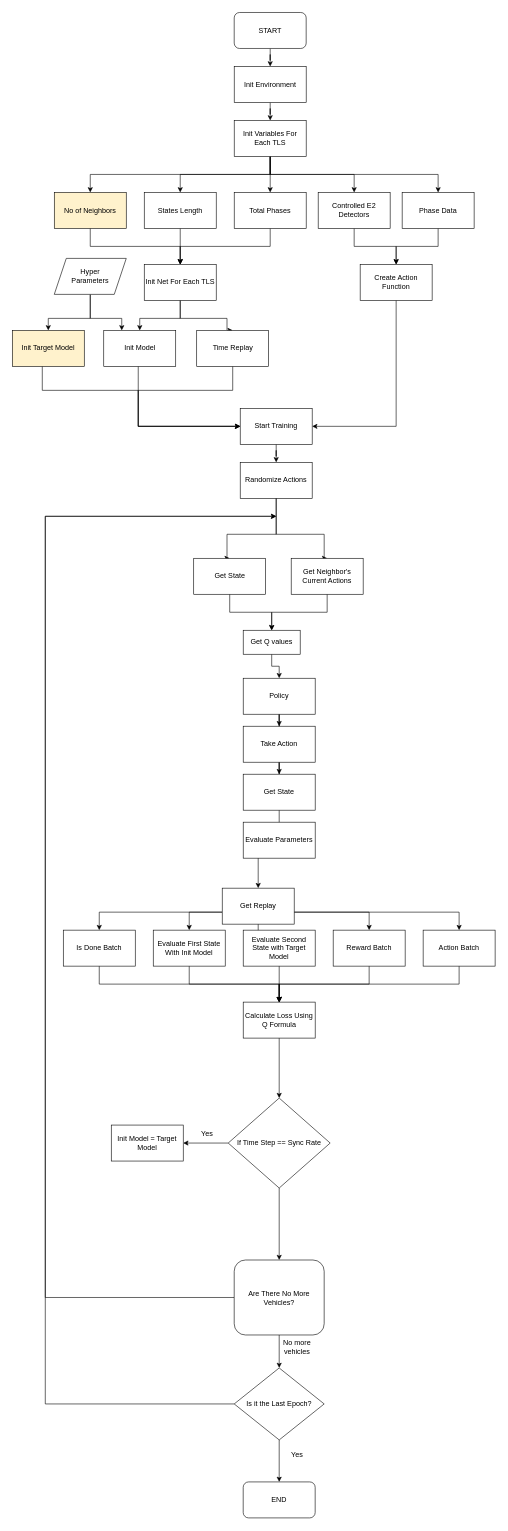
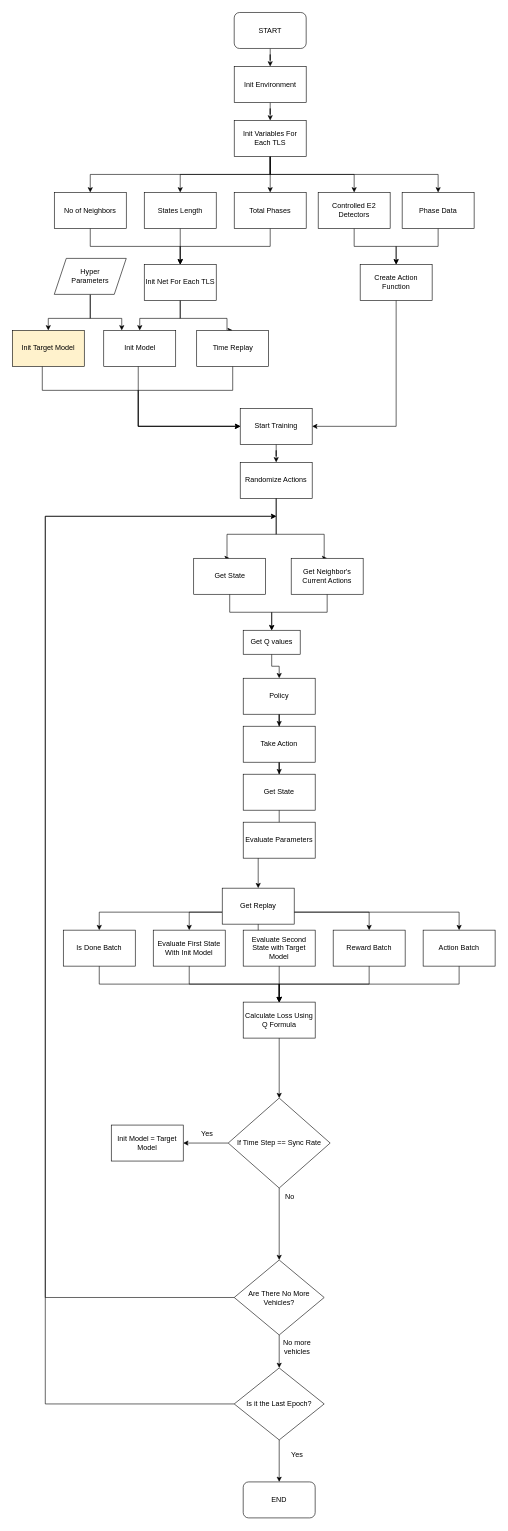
(90, 210) -> (90, 210)
none -> (290, 1197)
(279, 1298) -> (279, 1298)
